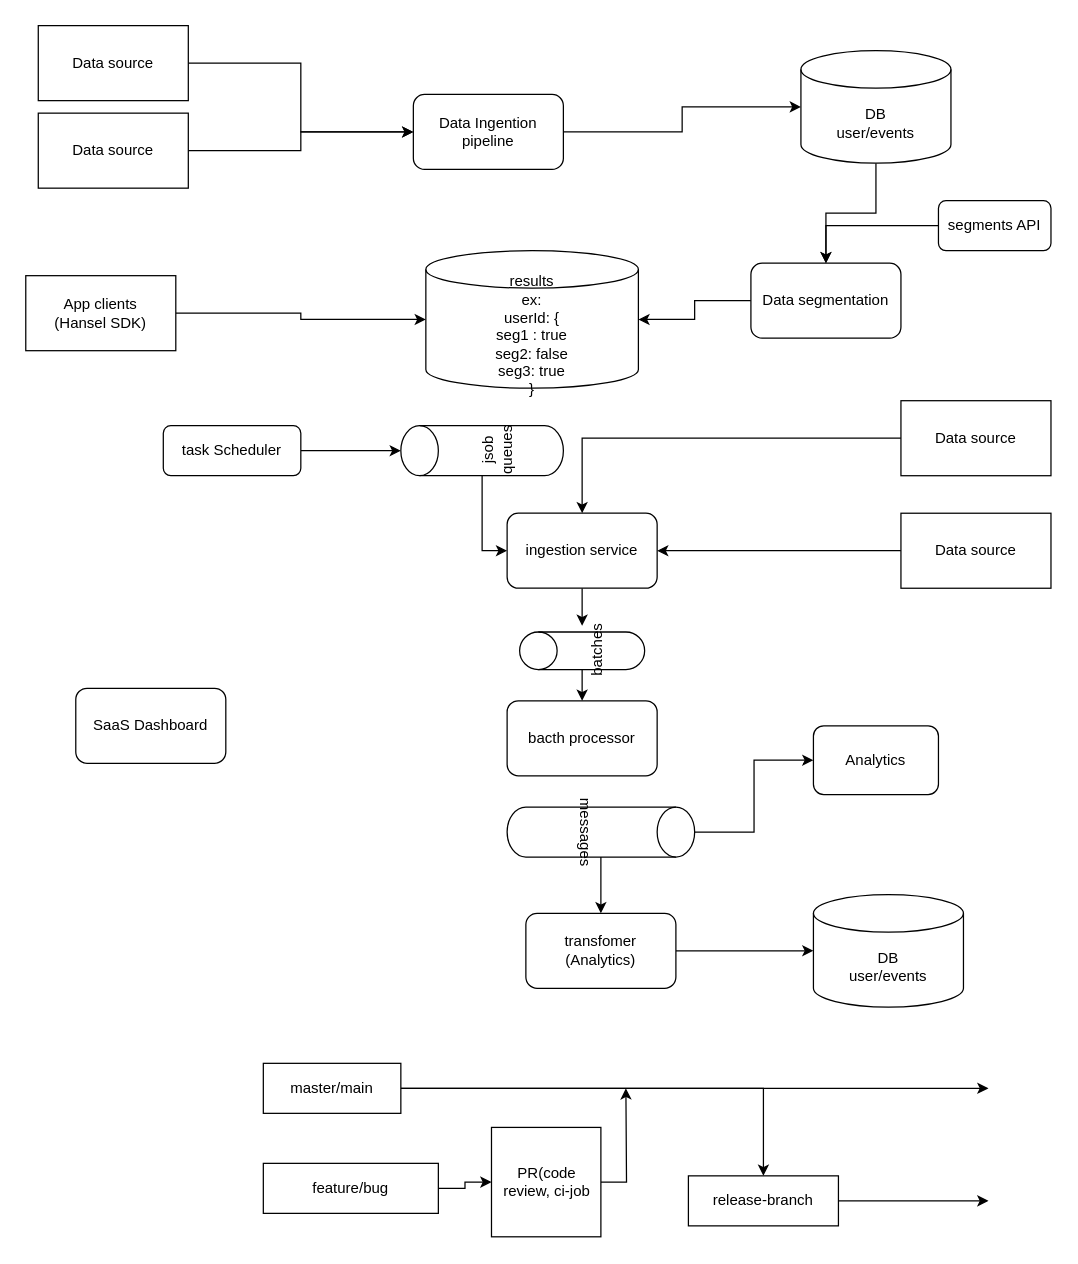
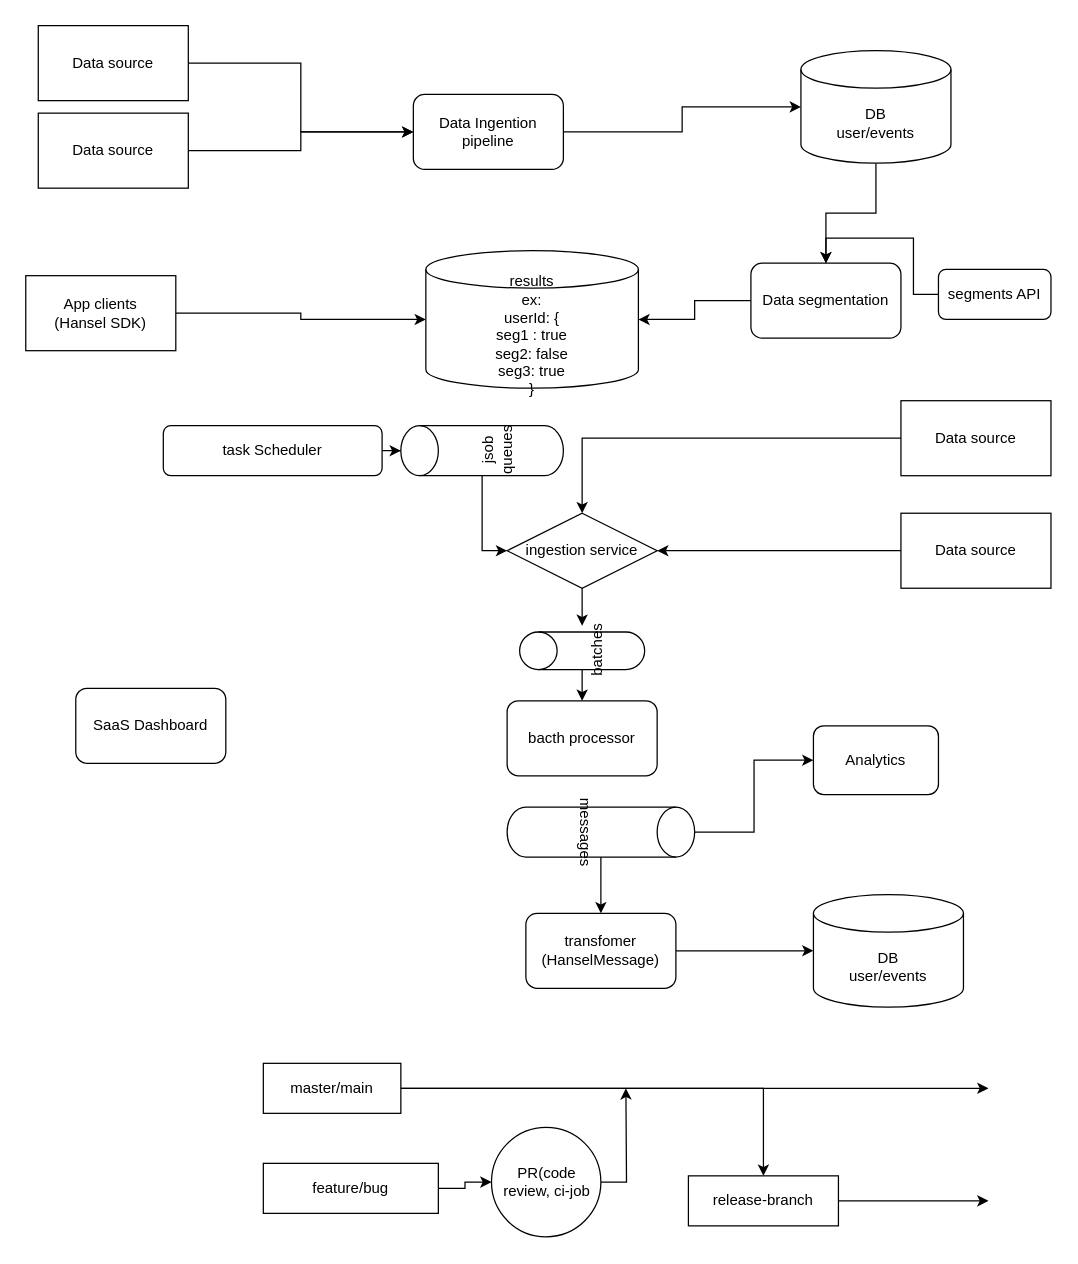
(994, 226) -> (994, 294)
(232, 451) -> (273, 451)
(582, 551) -> (582, 551)
(601, 951) -> (601, 951)
(546, 1182) -> (546, 1182)
